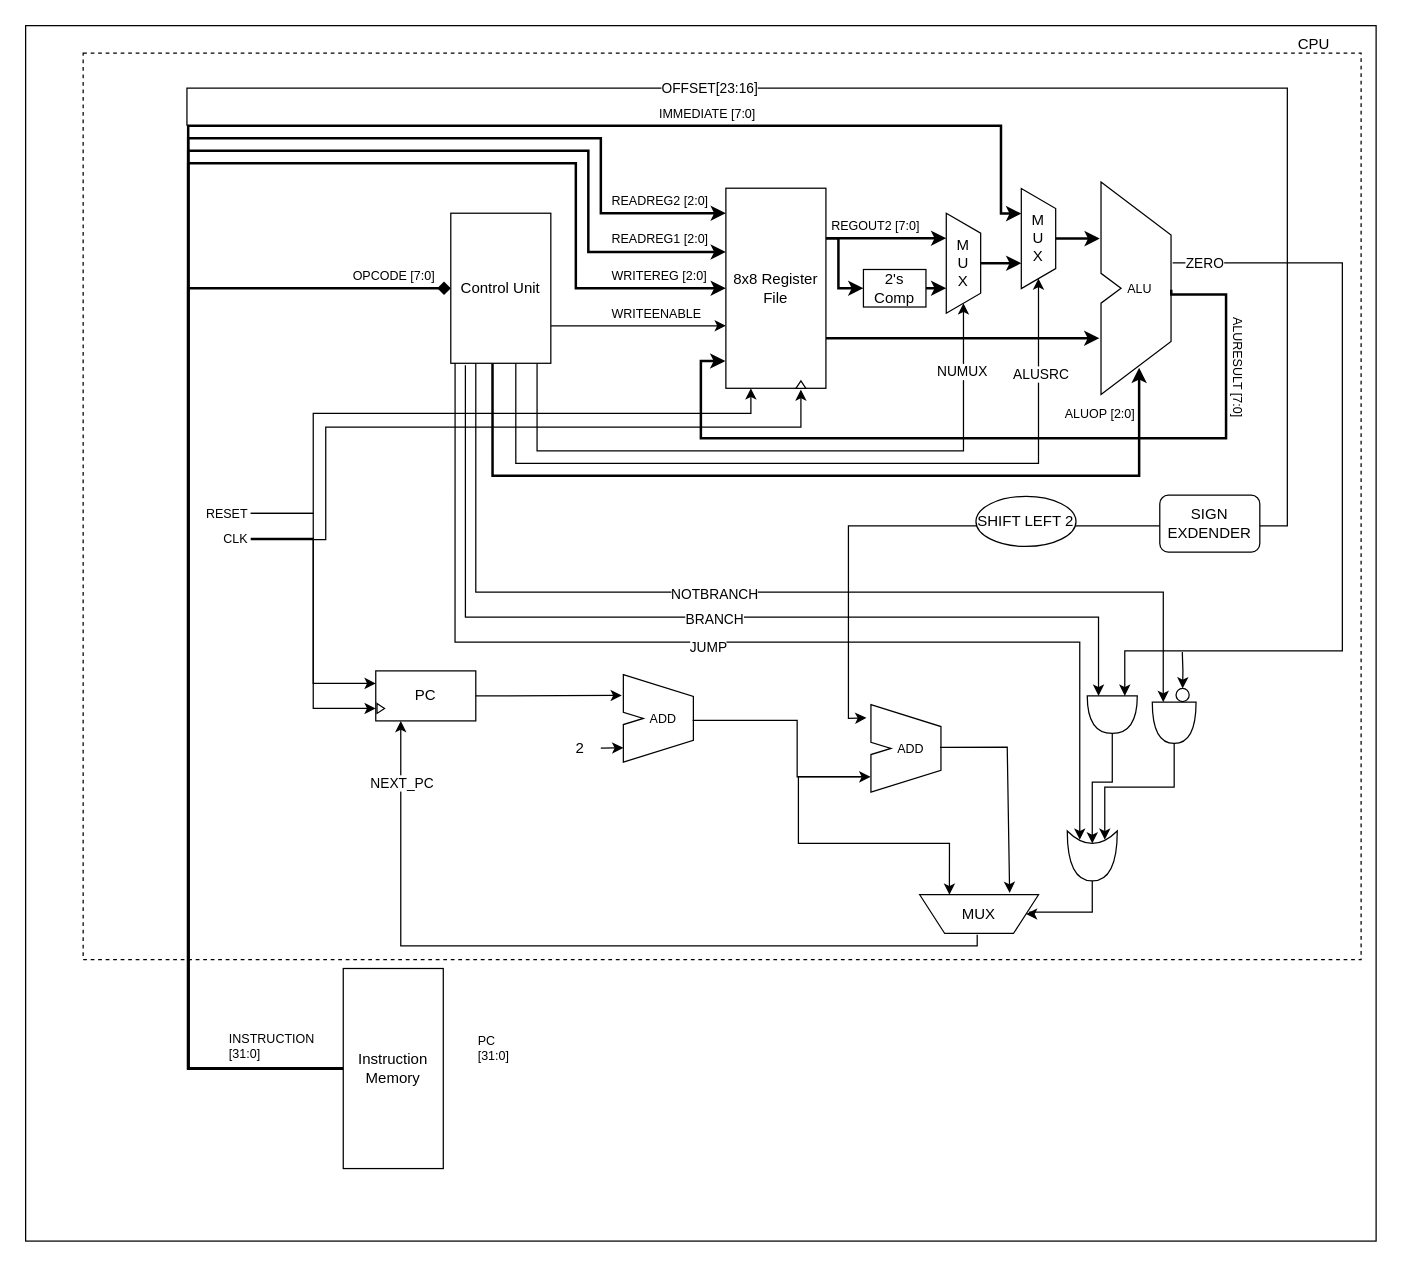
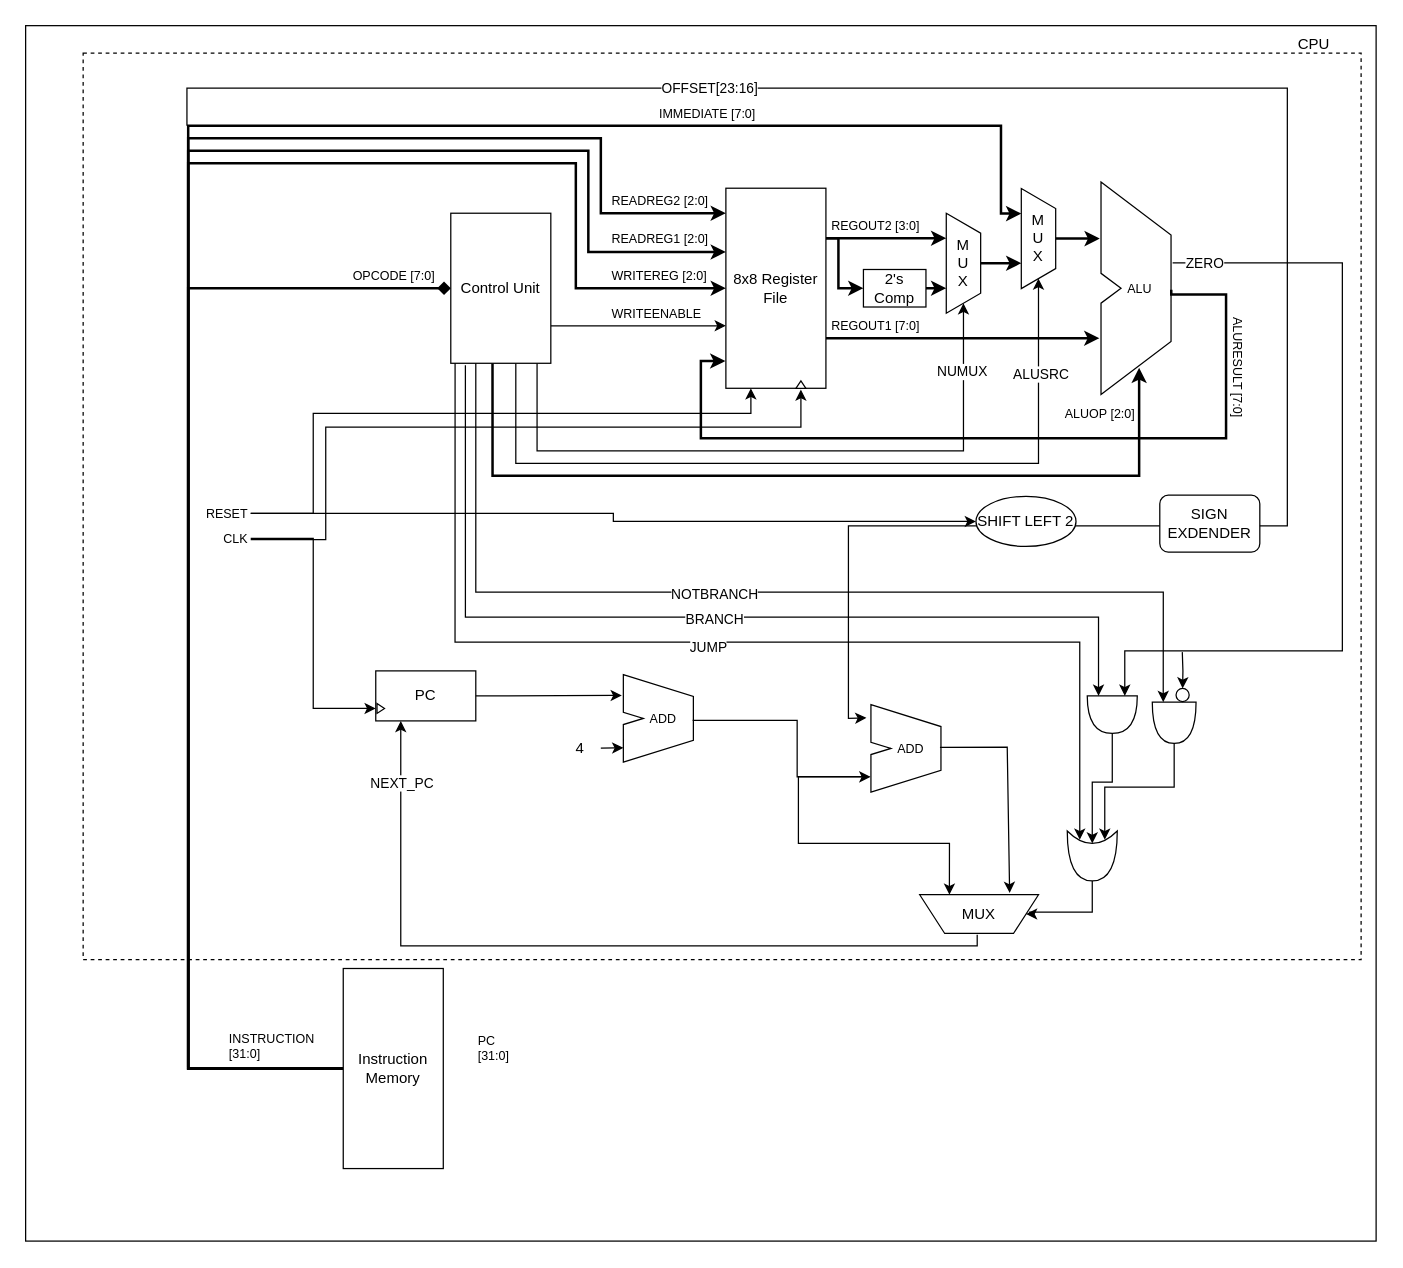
(876, 226) -> (876, 226)
none -> (876, 326)
(341, 683) -> (637, 521)
(580, 748) -> (580, 748)
